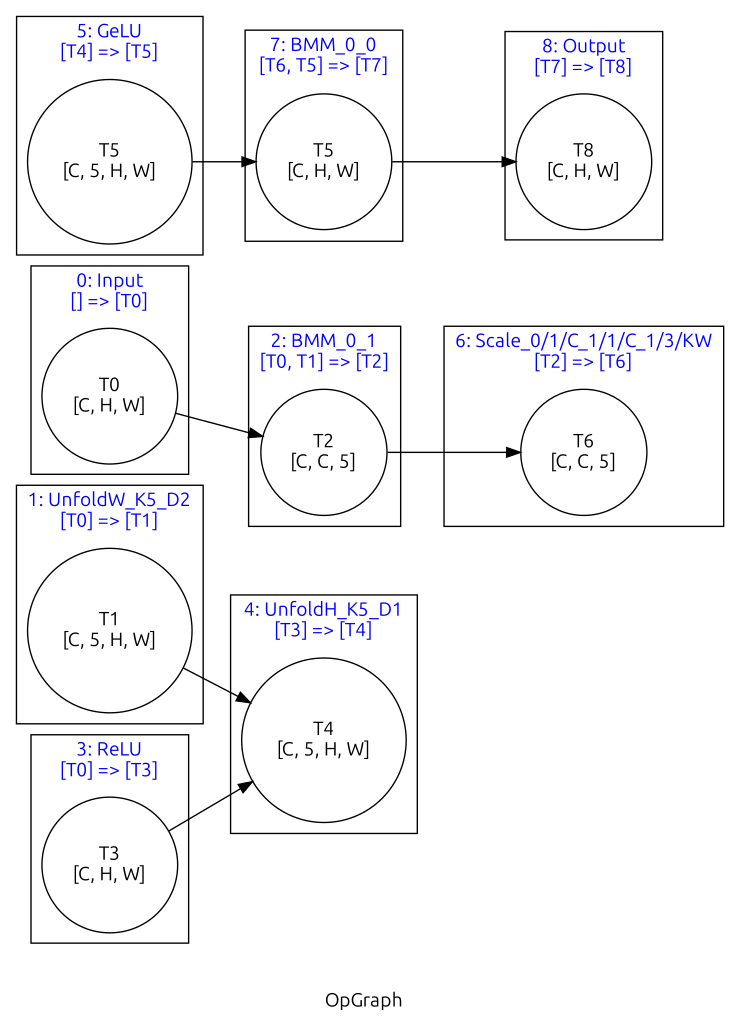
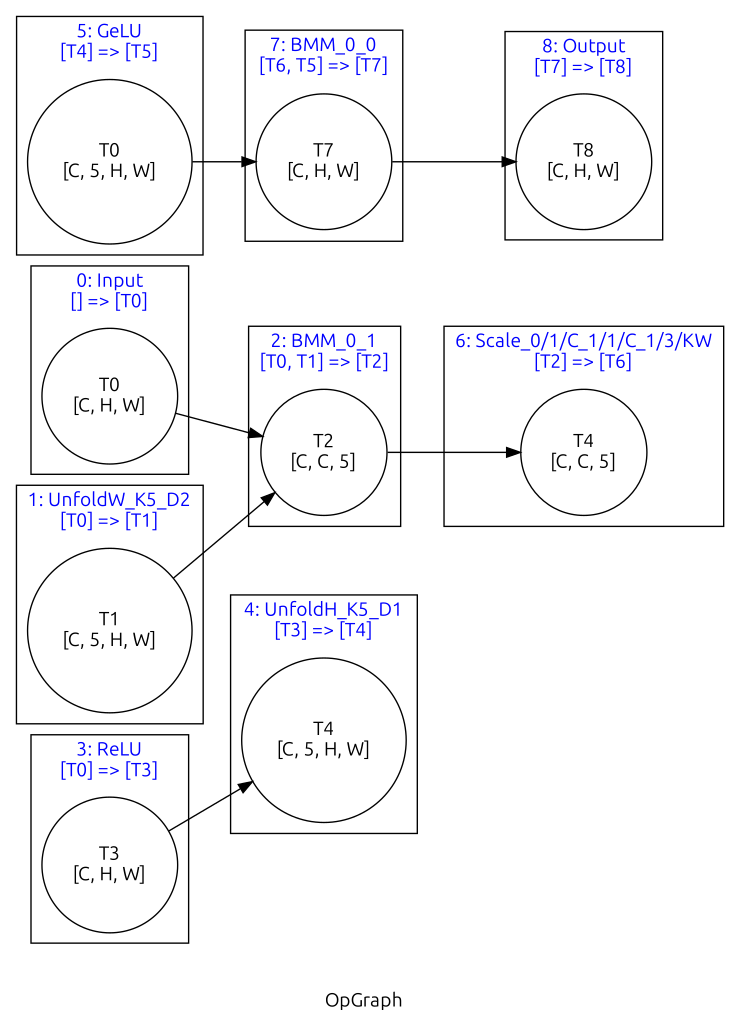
(110, 162) -> (110, 162)
(324, 162) -> (324, 162)
(584, 452) -> (584, 452)
(212, 683) -> (219, 540)
